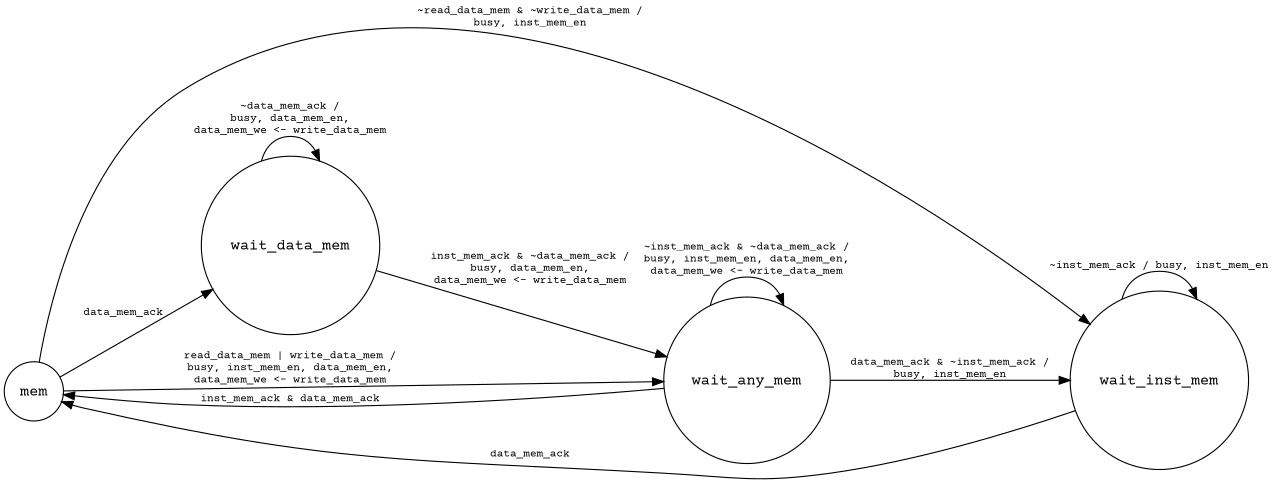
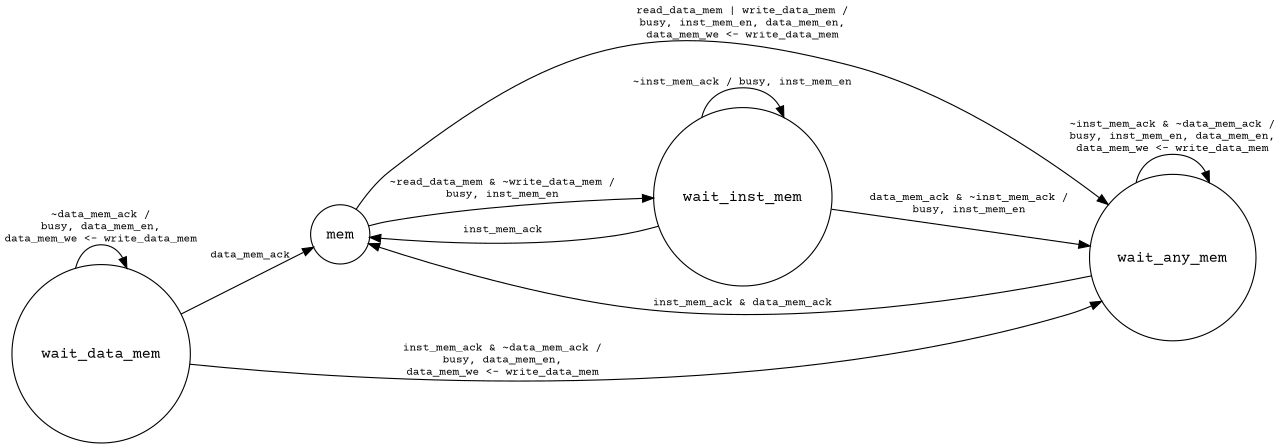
(132, 336) -> (242, 283)
(945, 380) -> (955, 227)
(530, 454) -> (503, 229)
